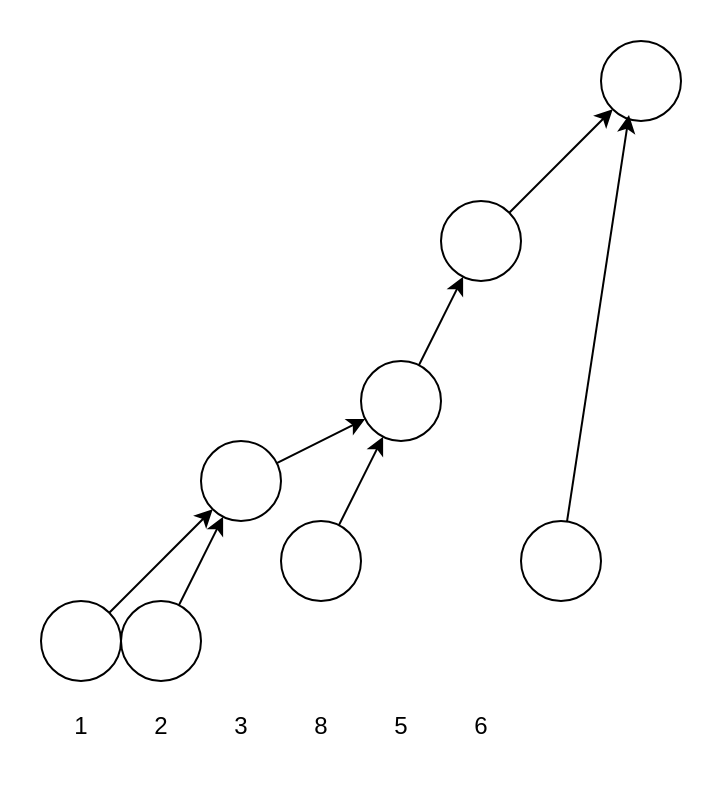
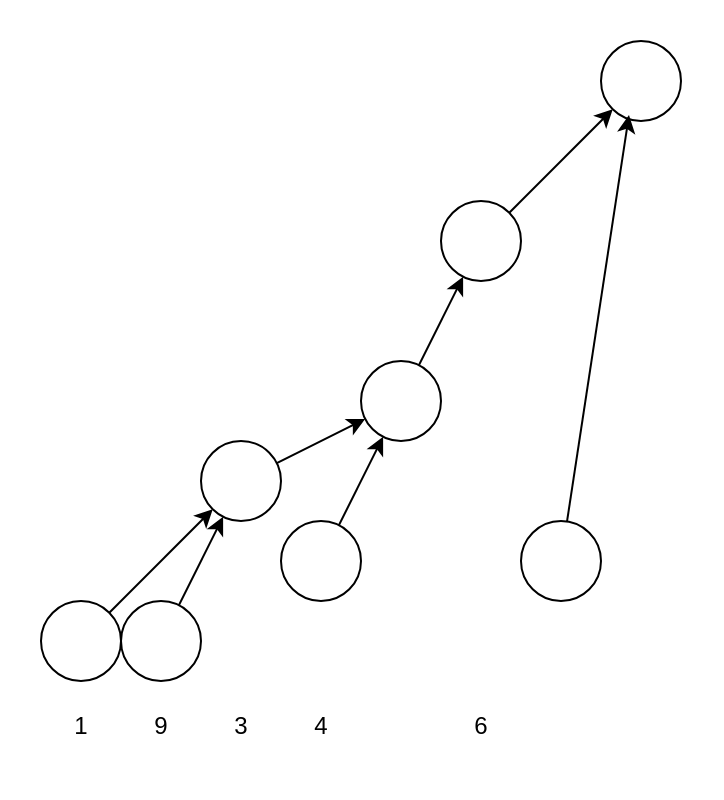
(162, 727) -> (162, 727)
(322, 727) -> (322, 727)
(401, 727) -> none
